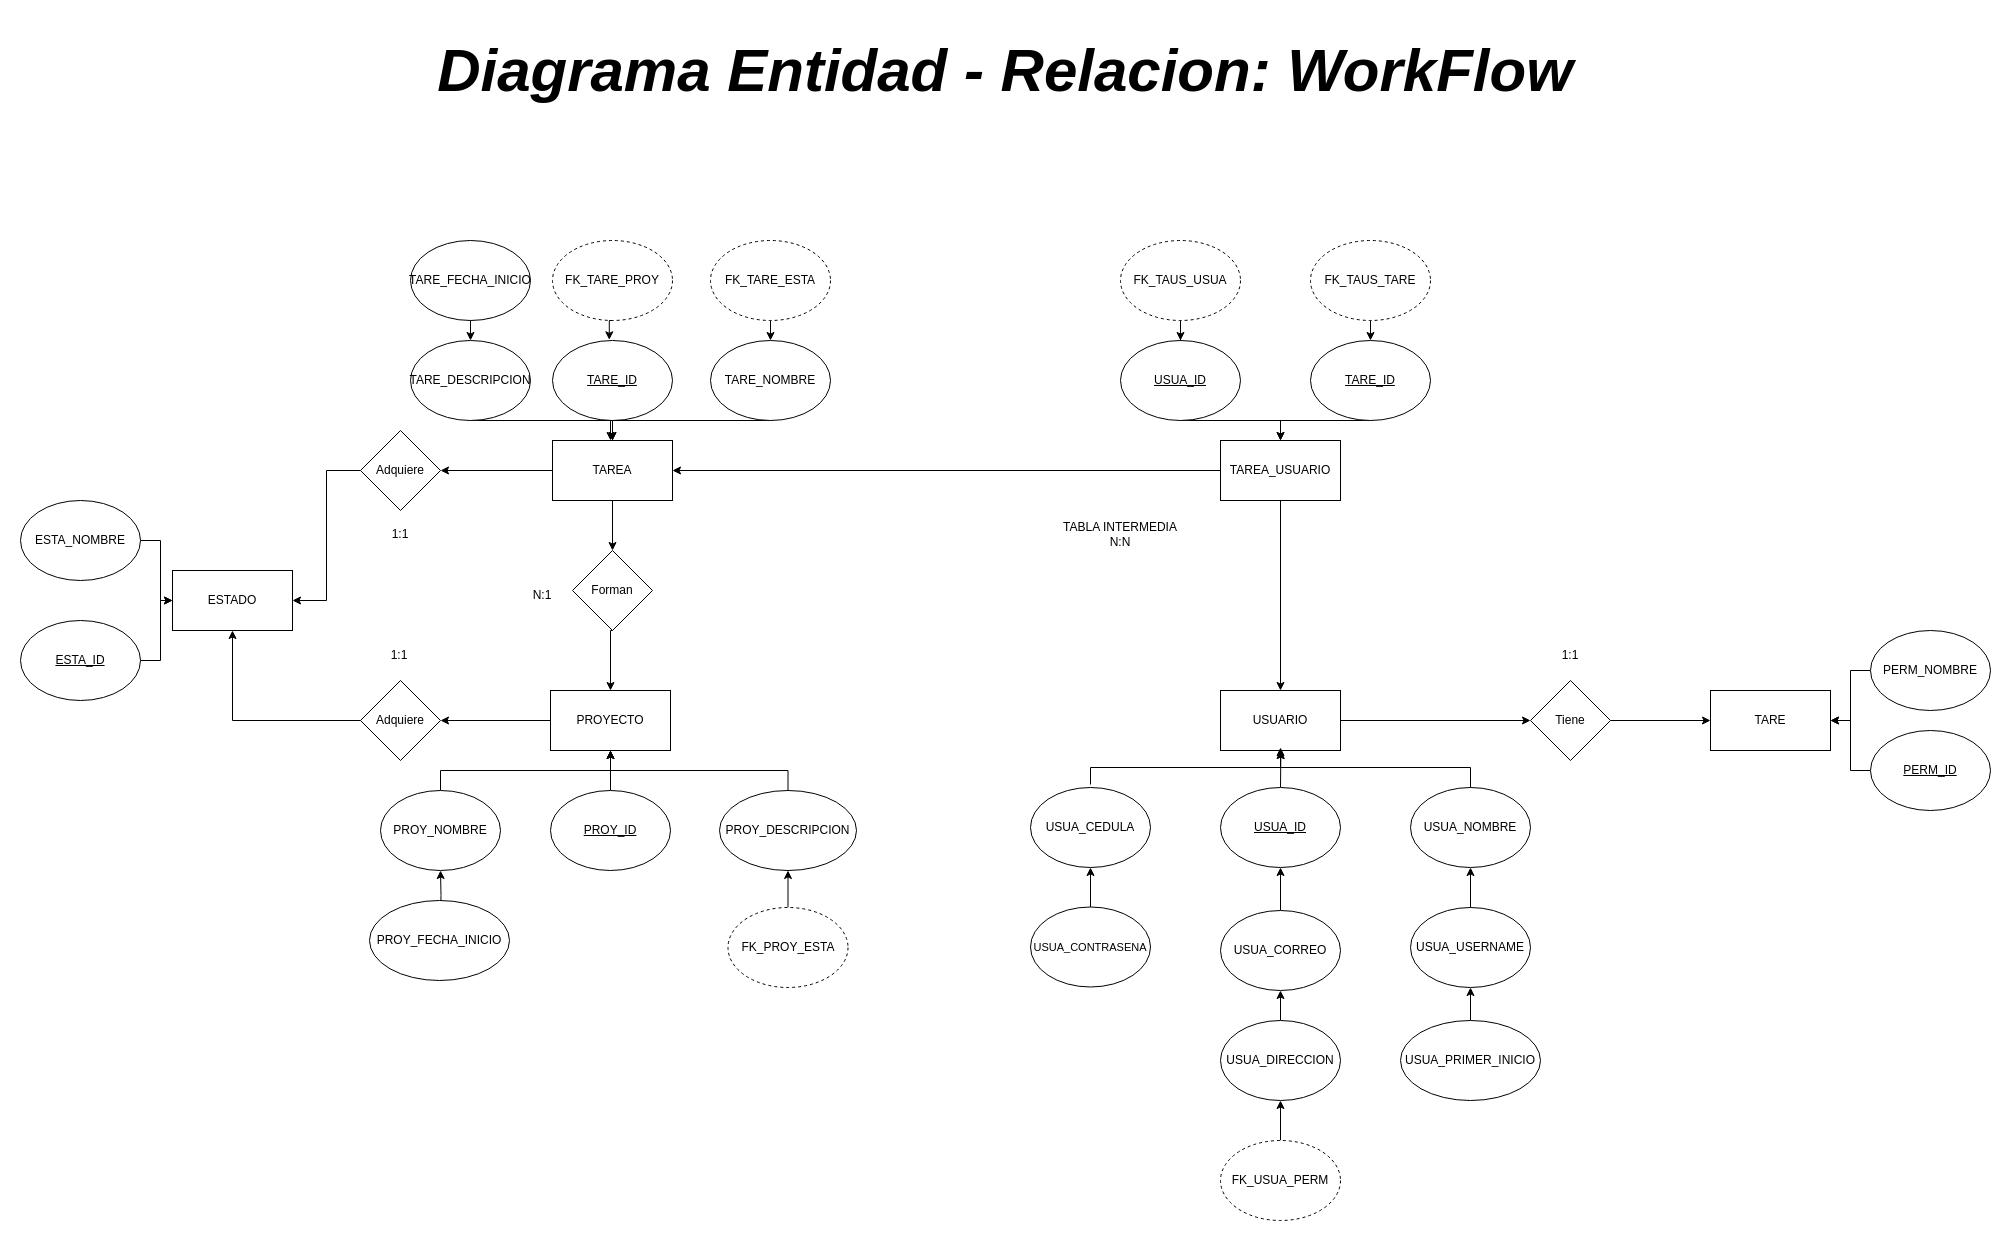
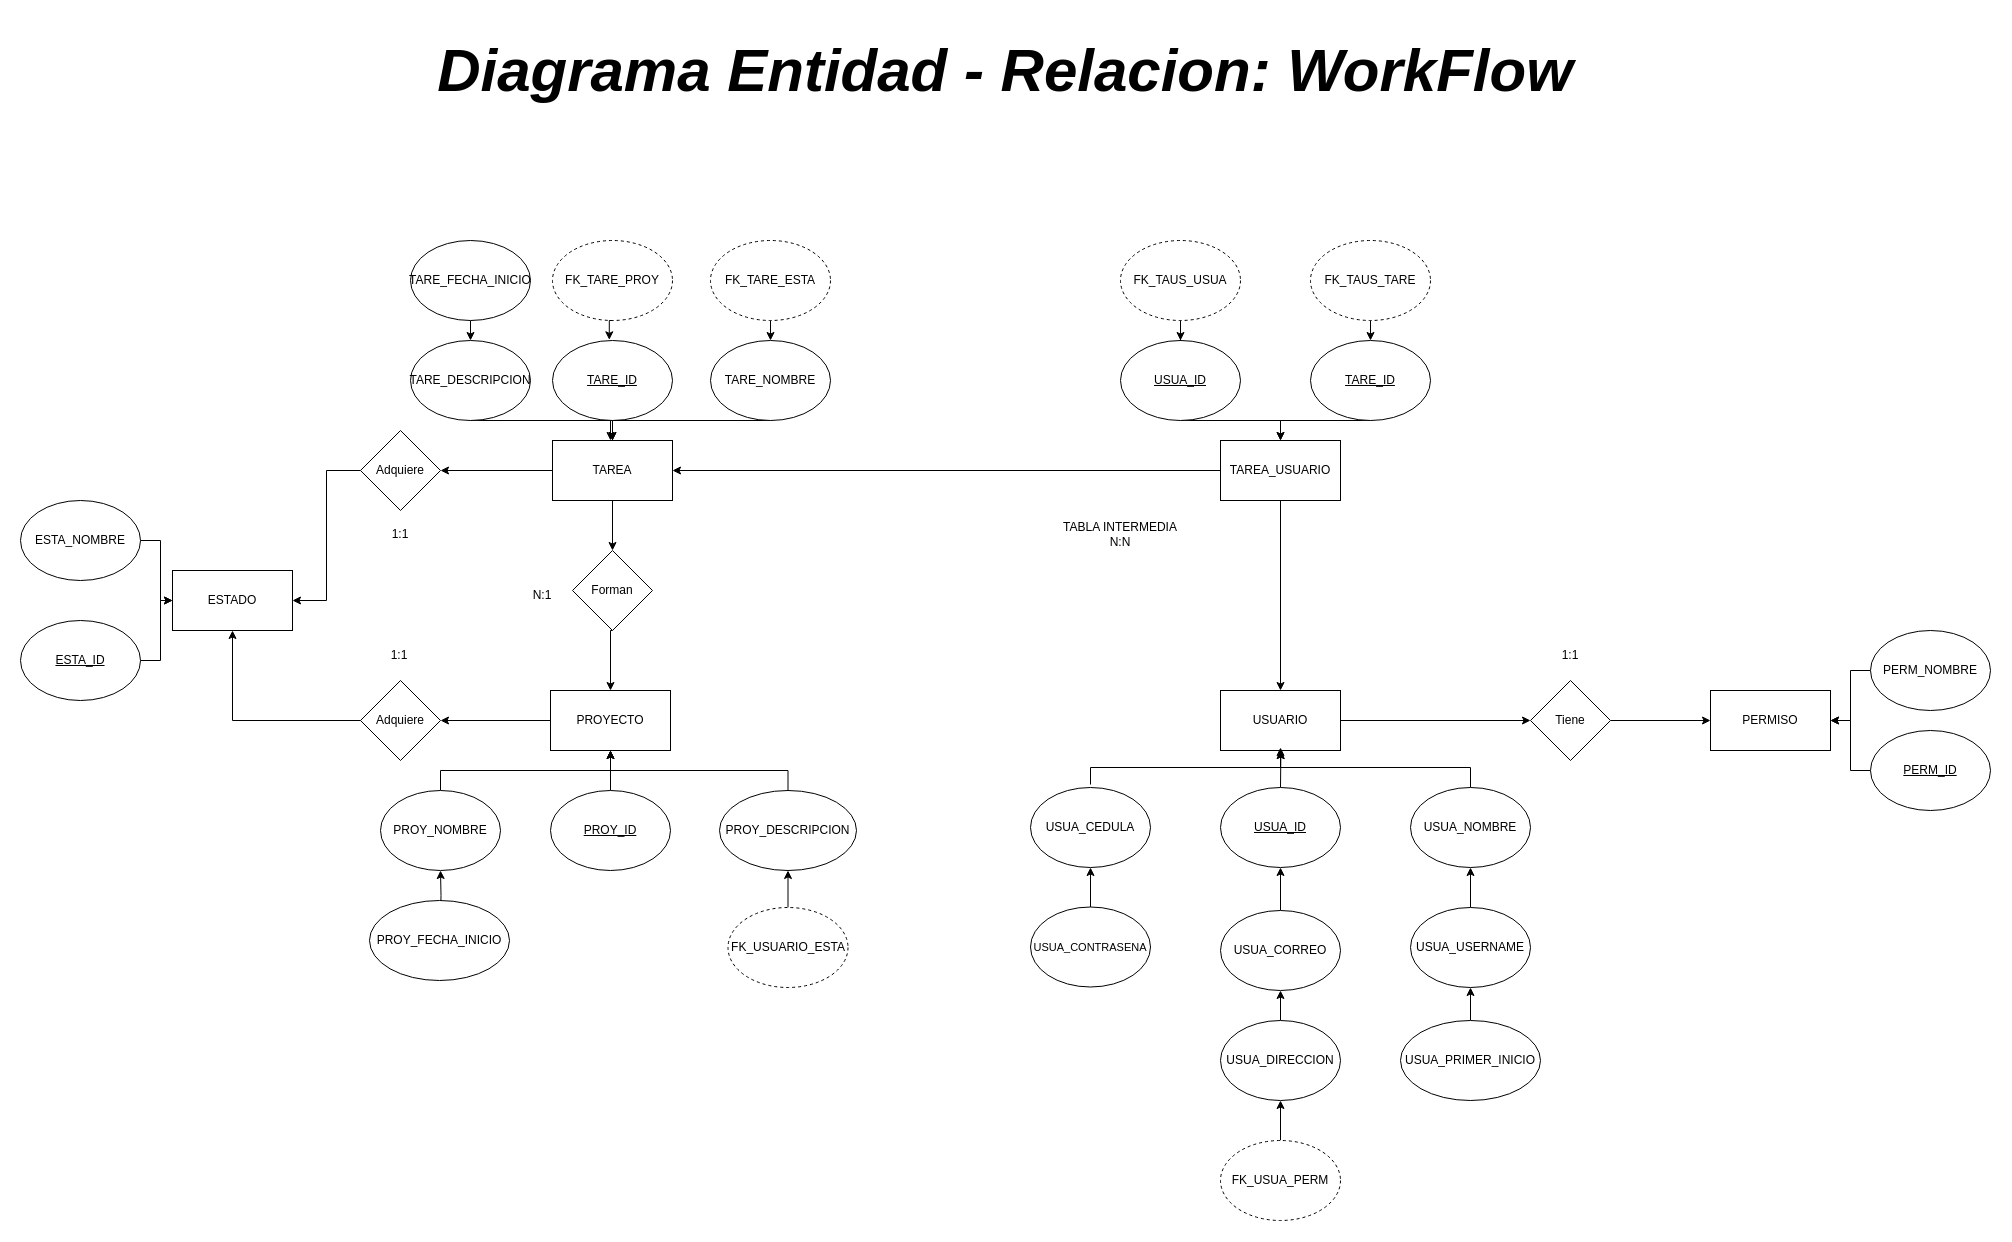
(1771, 721) -> (1771, 721)
(789, 948) -> (789, 948)
